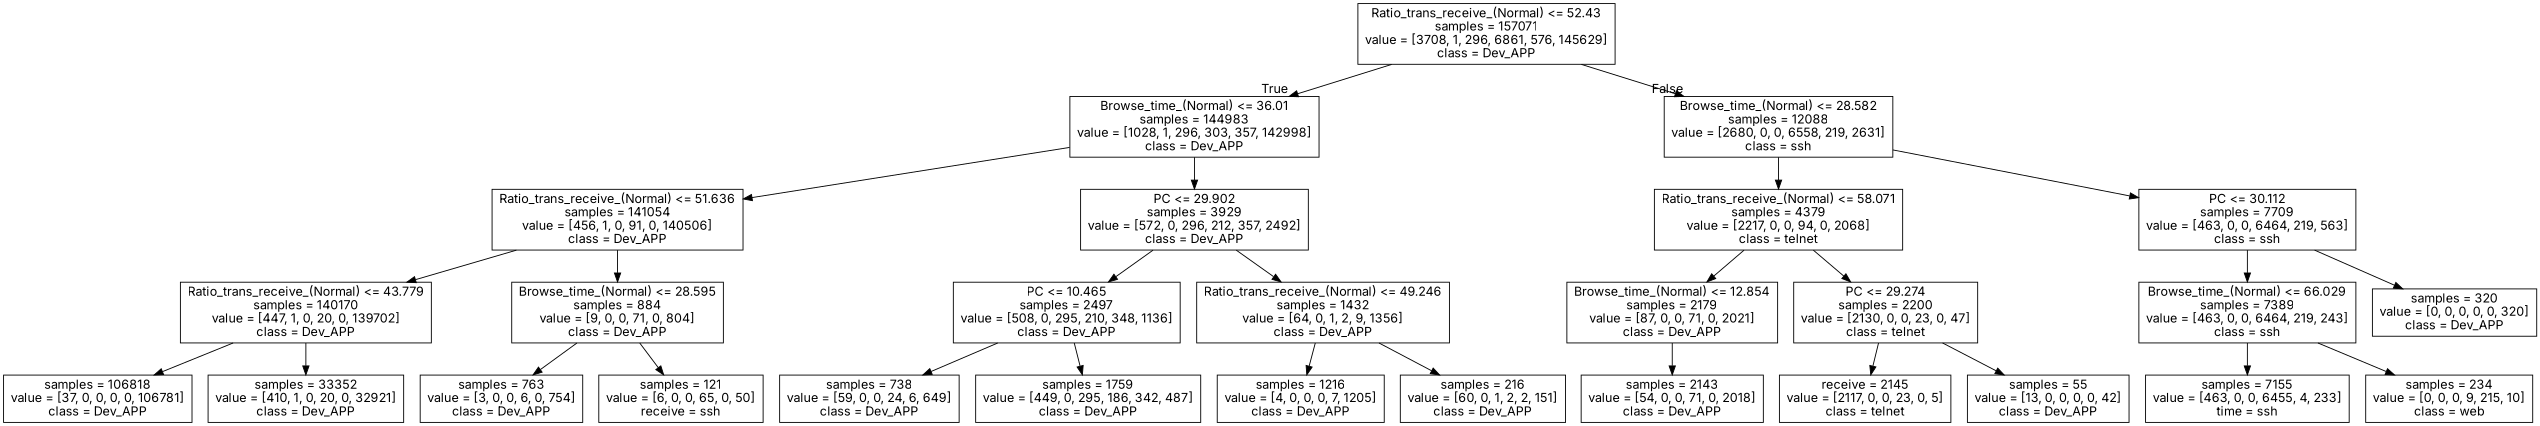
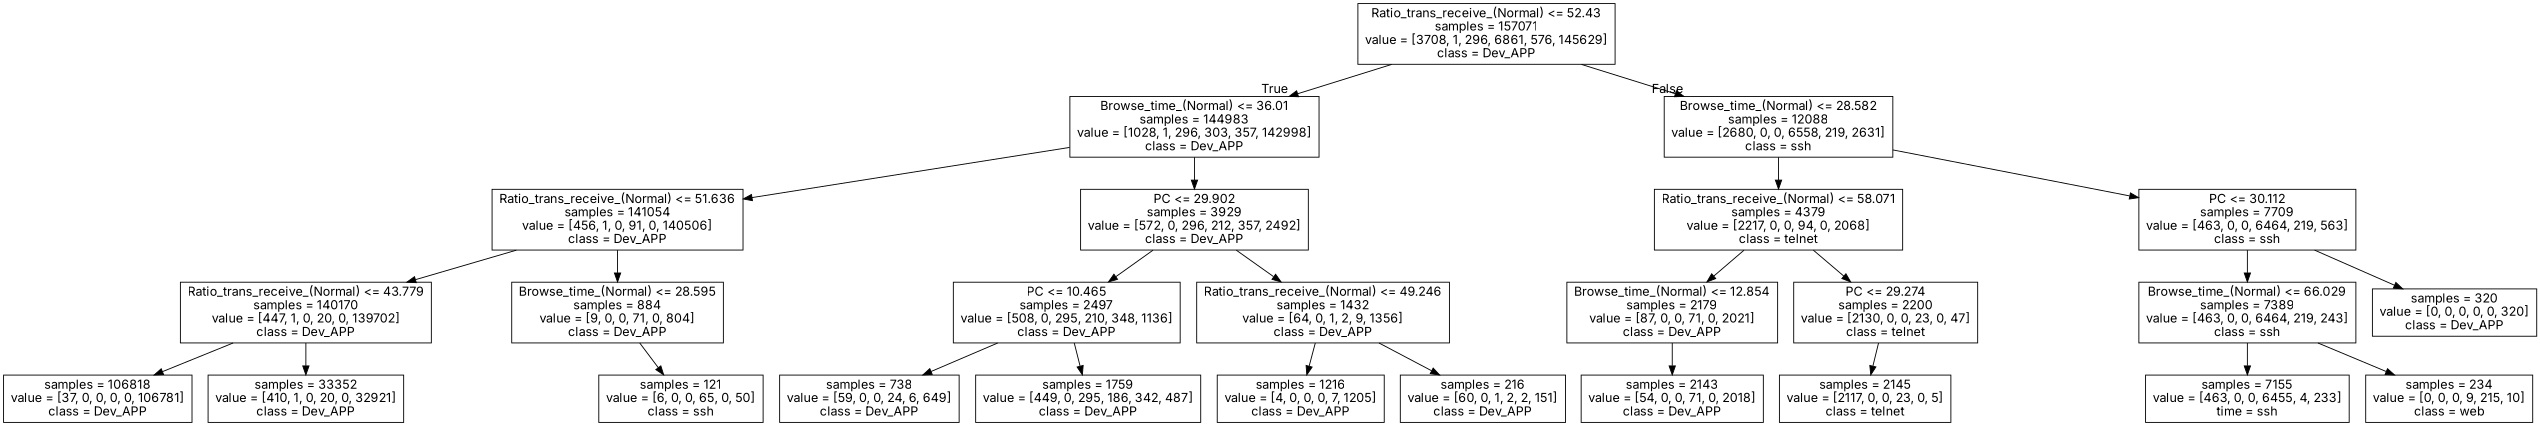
(501, 399) -> none
(681, 399) -> (681, 399)
(1865, 399) -> (1865, 399)
(2048, 399) -> none
